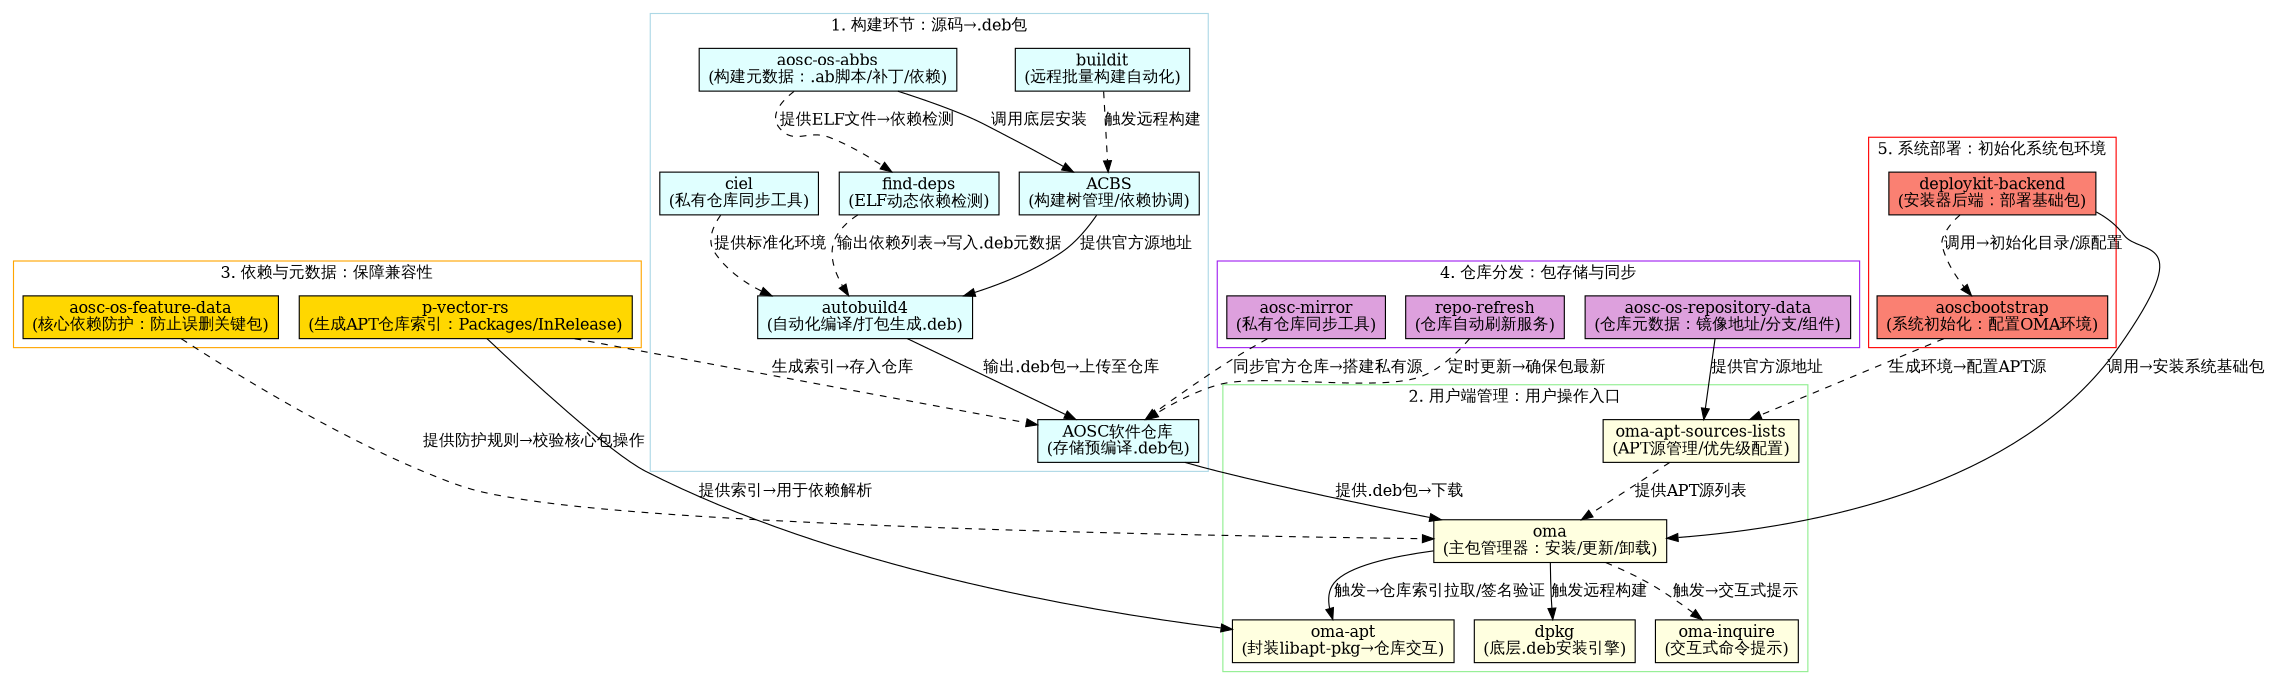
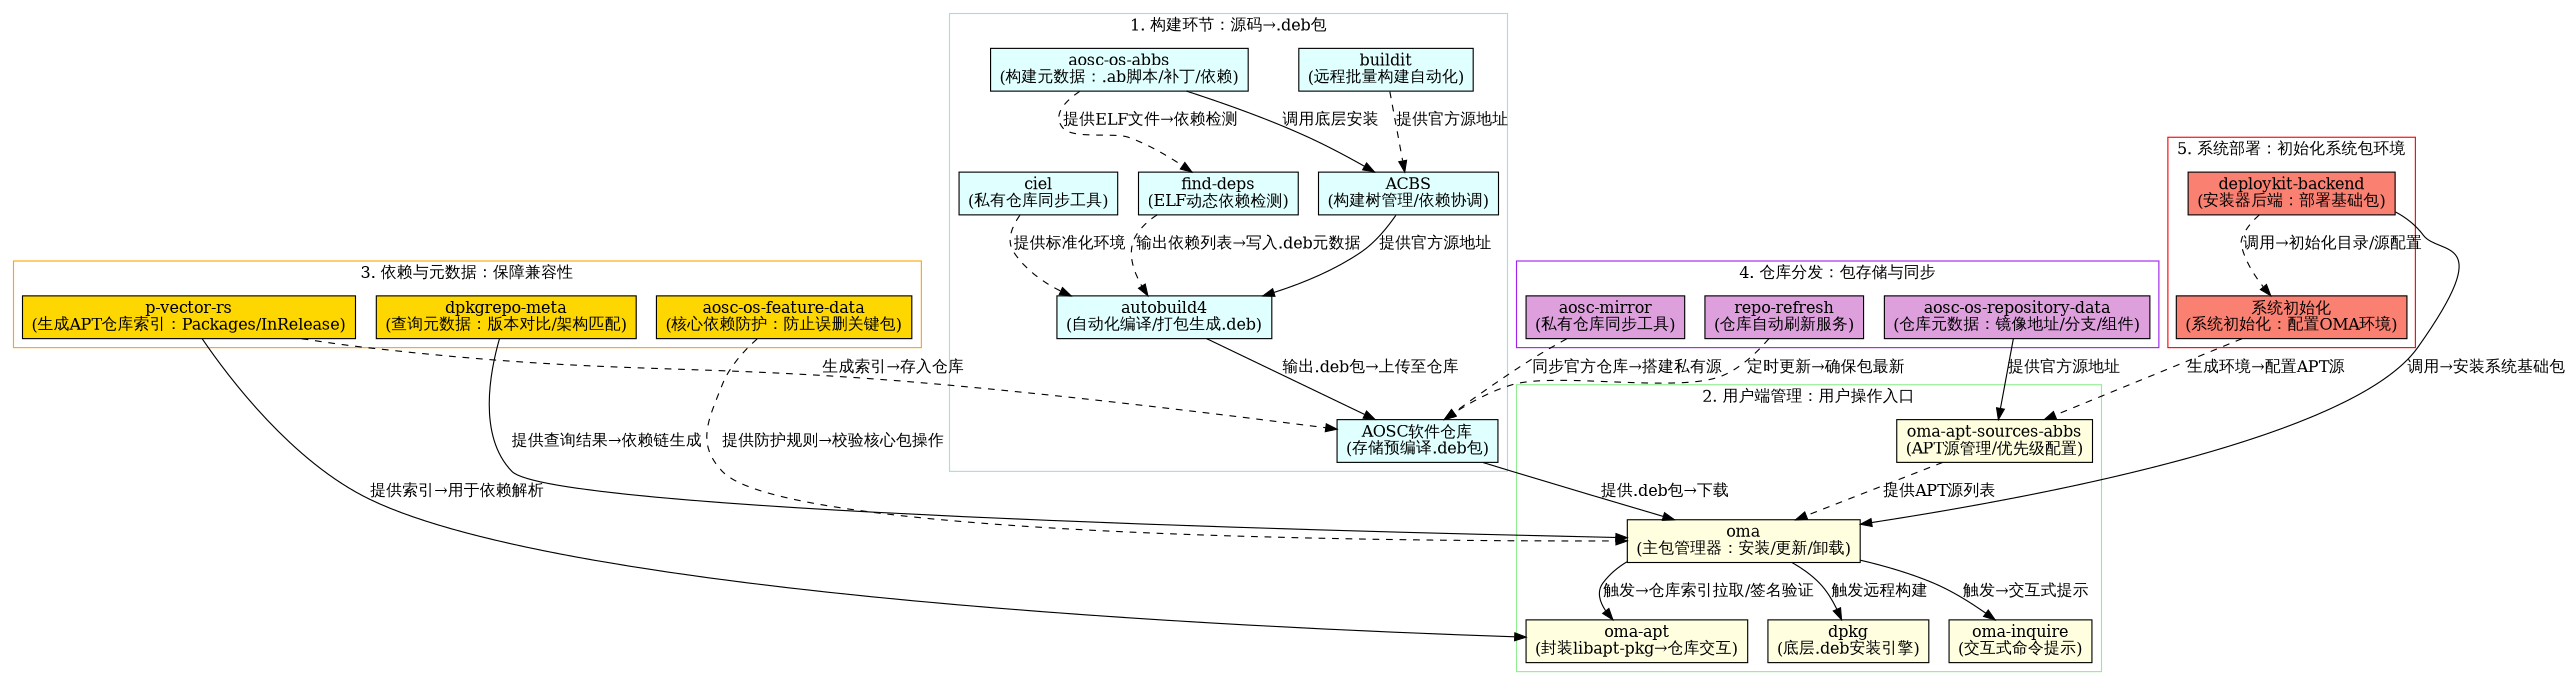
(1153, 120) -> (1452, 120)
none -> (506, 317)
(1992, 317) -> (2292, 317)
(1701, 441) -> (1995, 441)
(1651, 584) -> (1926, 580)
